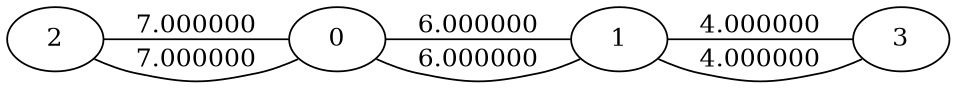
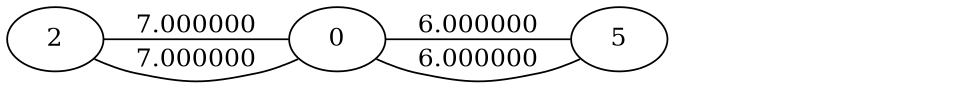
(619, 39) -> (619, 39)
(901, 39) -> none
